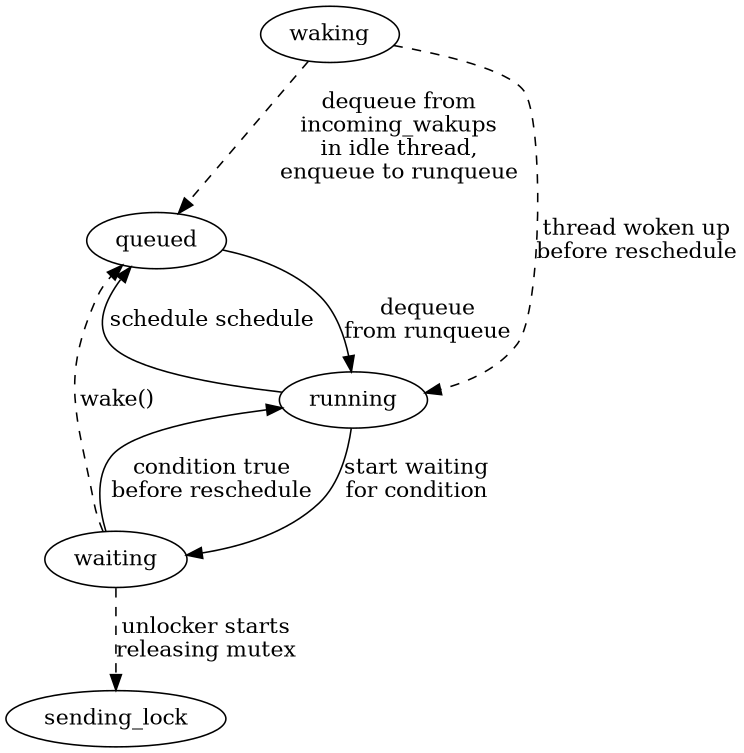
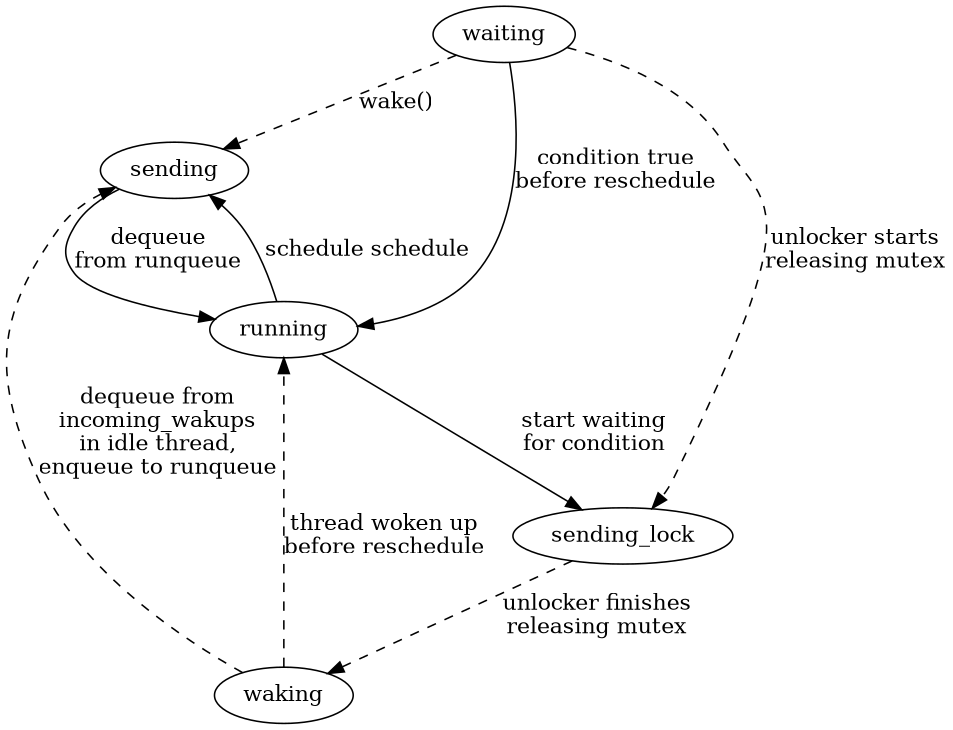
(157, 241) -> (174, 170)
(301, 517) -> (445, 428)
none -> (457, 614)
